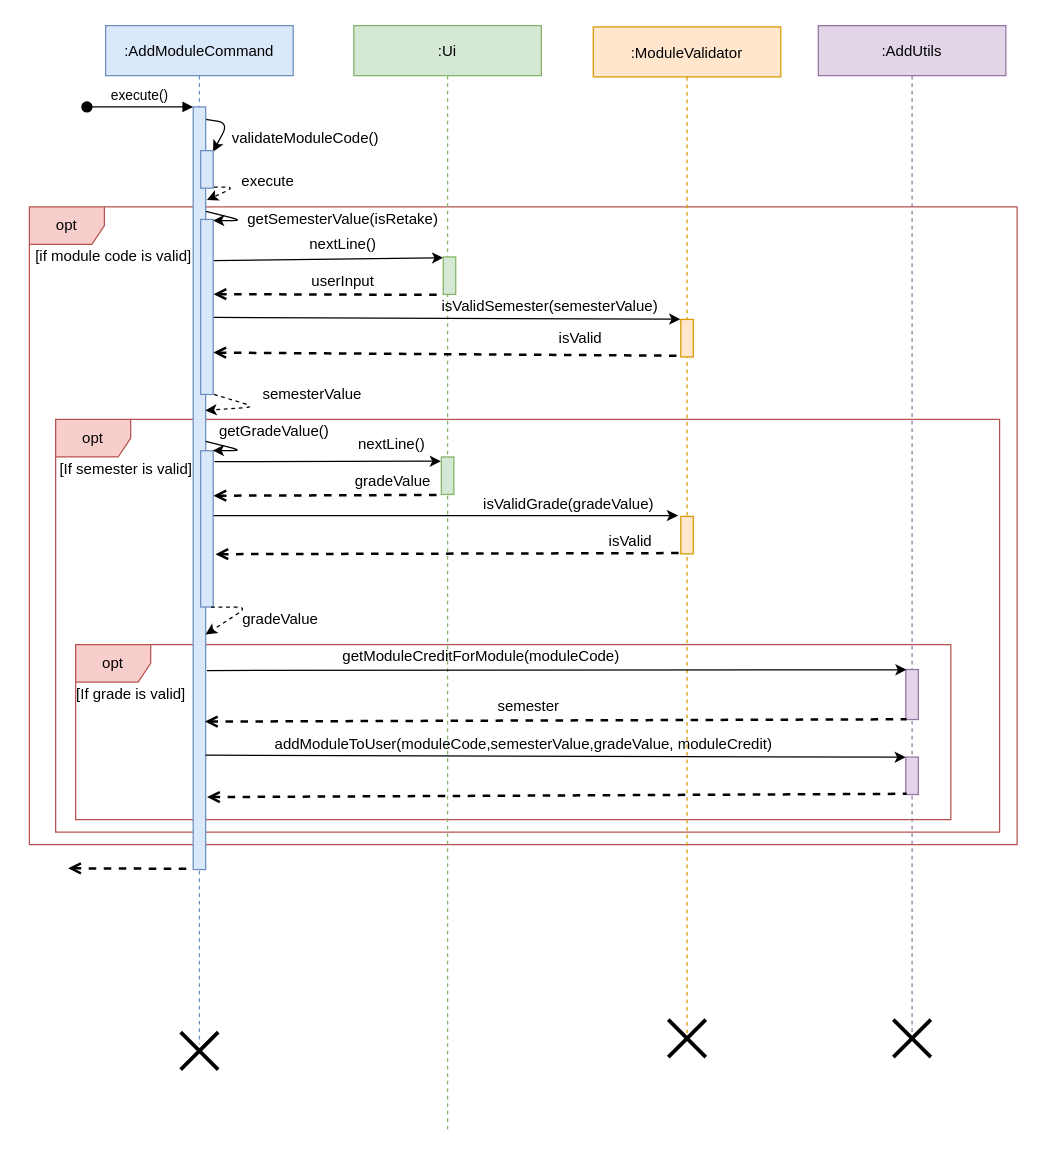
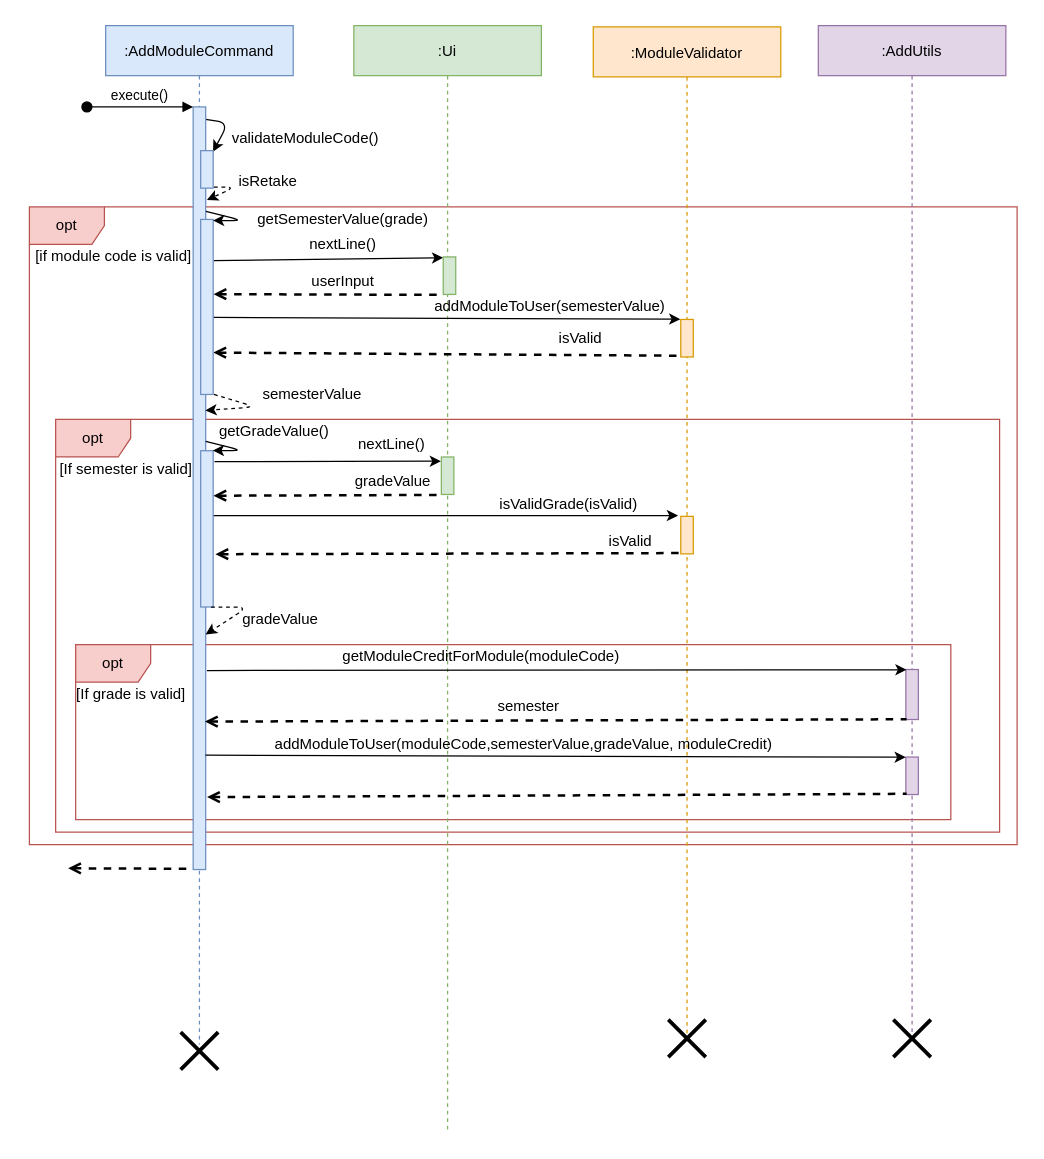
(268, 182) -> (268, 182)
(343, 219) -> (343, 219)
(550, 307) -> (550, 307)
(569, 504) -> (569, 504)
